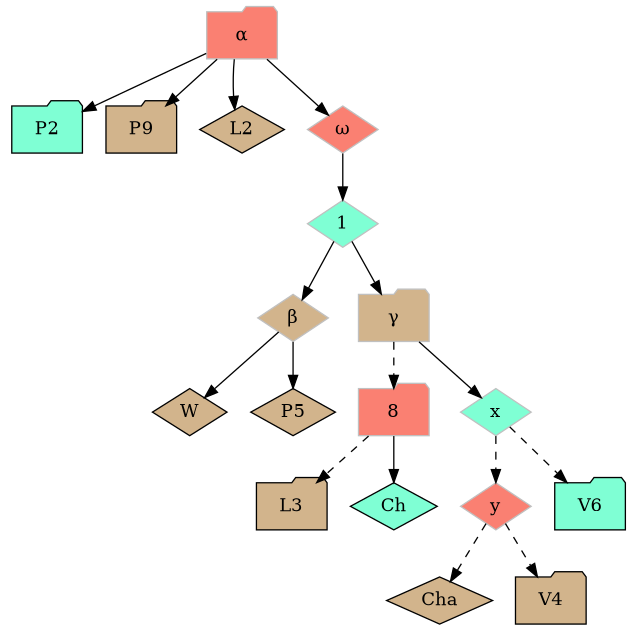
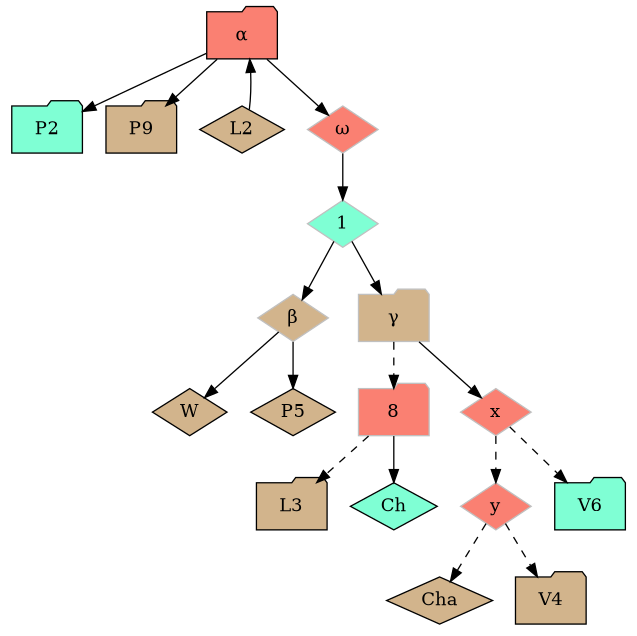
(242, 35) -> (242, 35)
(233, 78) -> (251, 91)
(496, 412) -> (496, 412)
